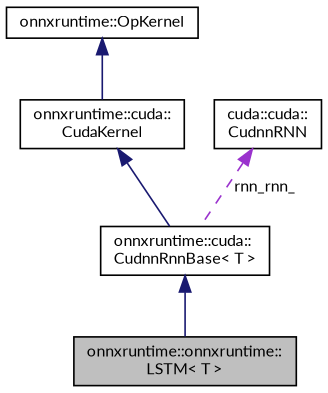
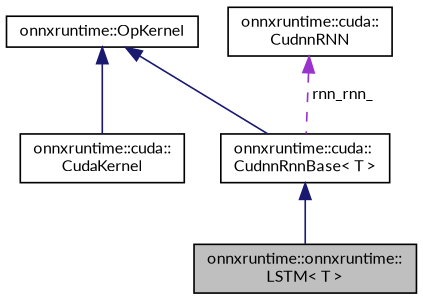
(268, 124) -> (310, 32)
(148, 195) -> (204, 95)
